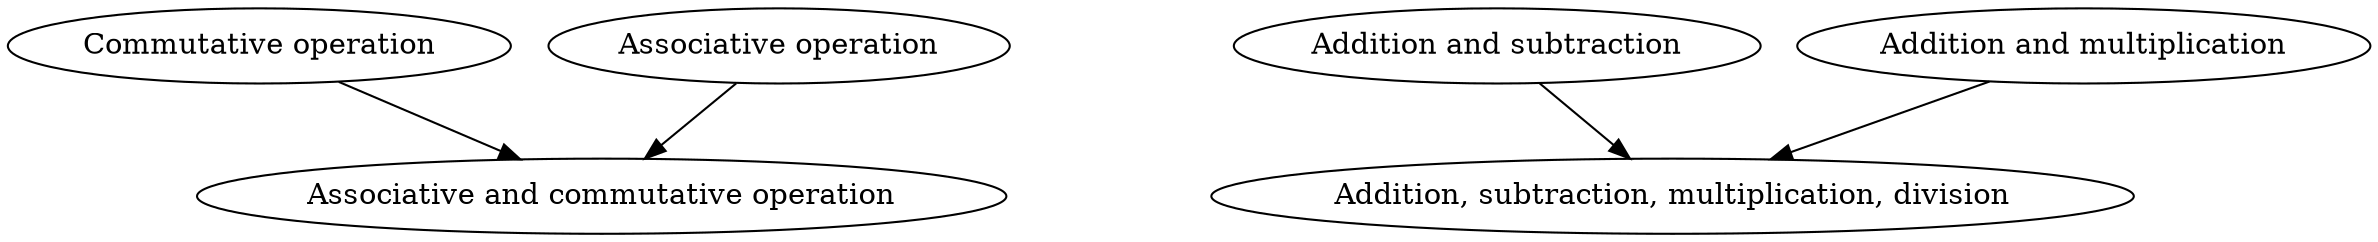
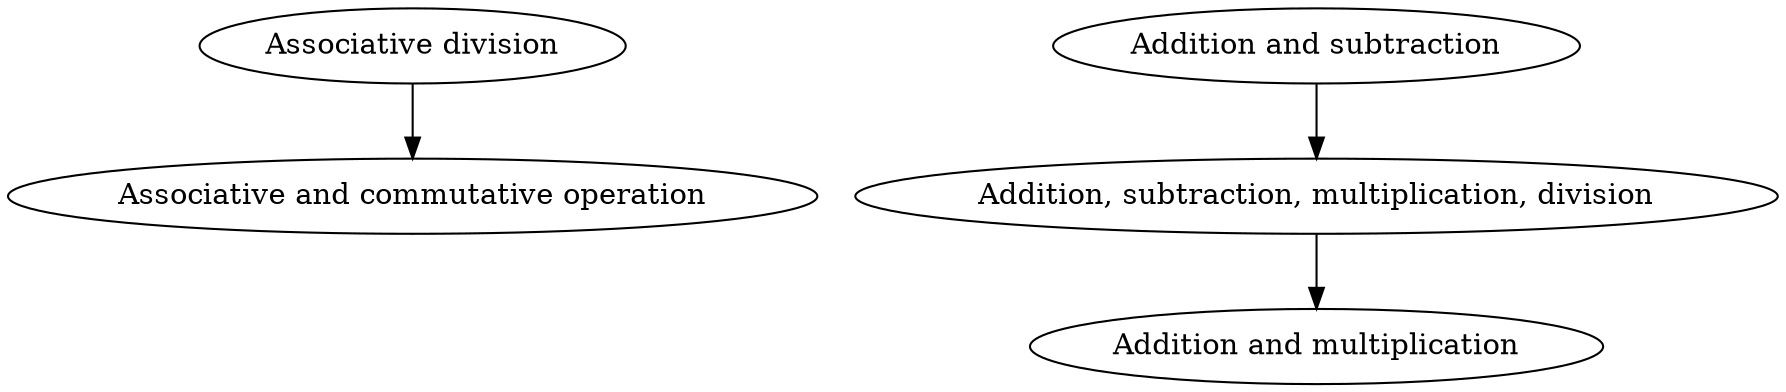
(259, 46) -> none
(779, 46) -> (413, 46)
(1890, 117) -> (1317, 261)
